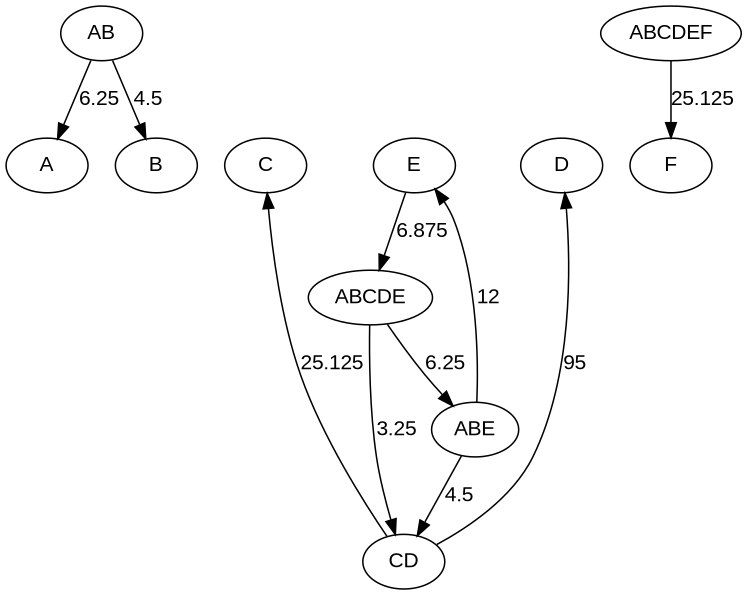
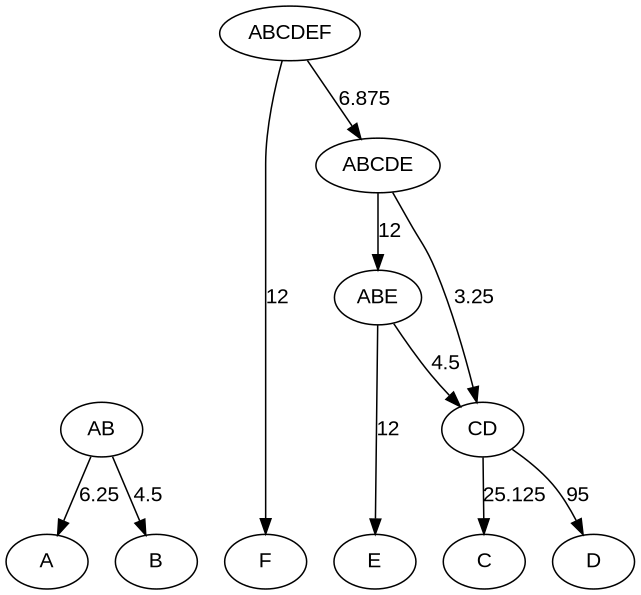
(703, 99) -> (278, 298)
(395, 224) -> (330, 93)
(446, 364) -> (390, 232)
